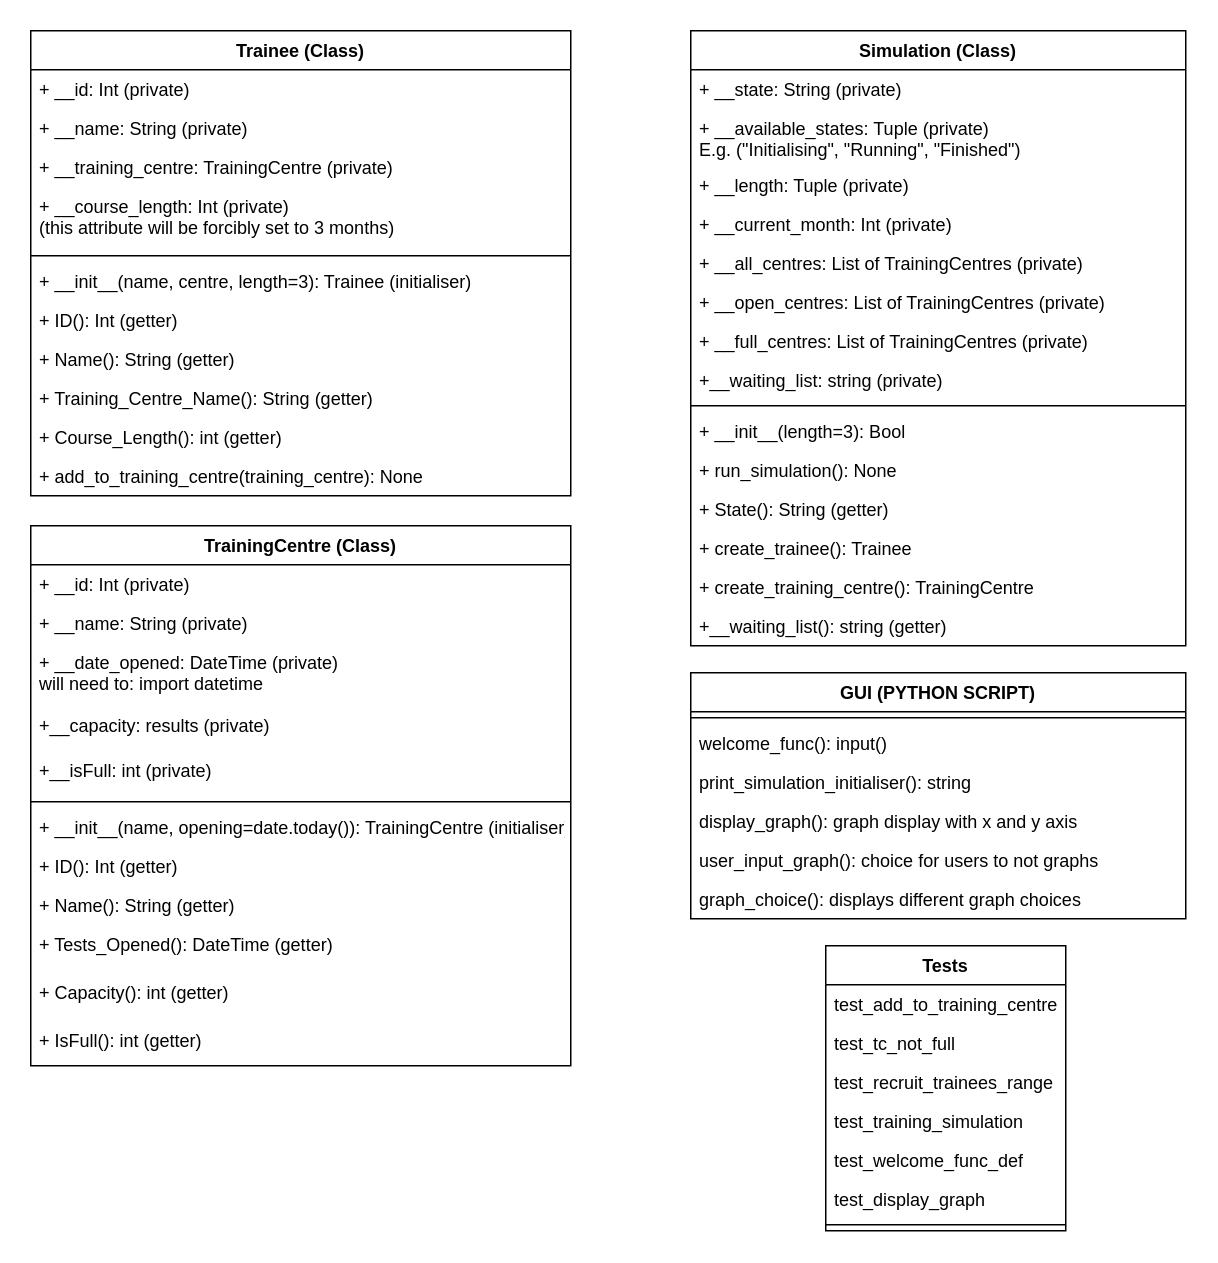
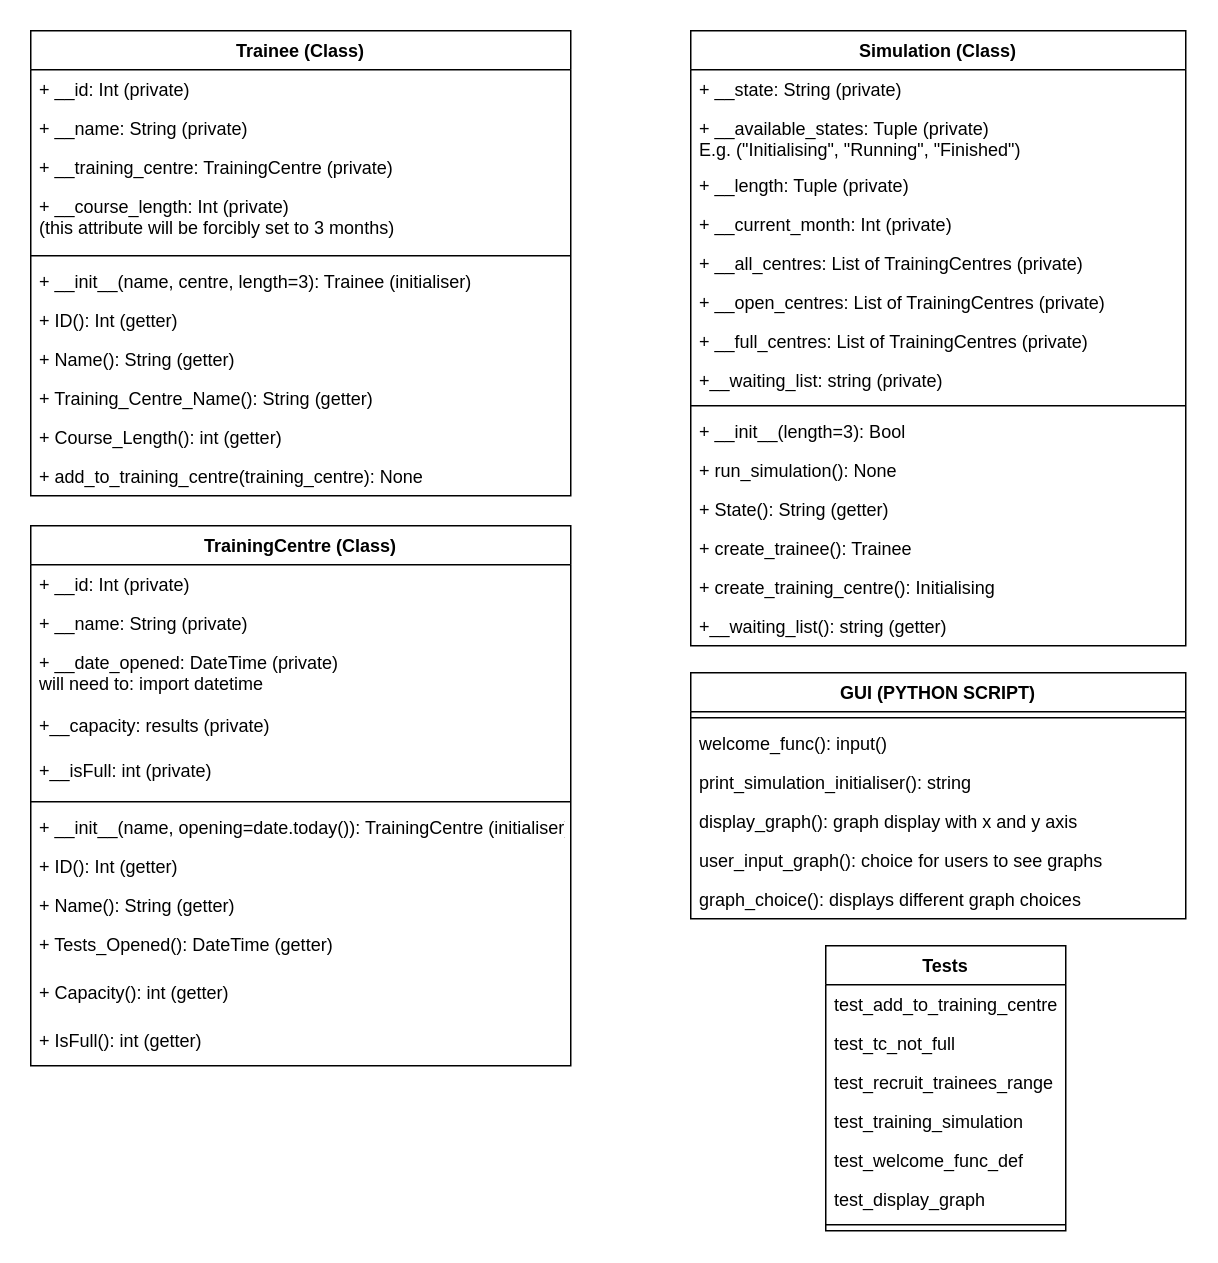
(894, 588) -> (877, 588)
(930, 861) -> (930, 861)
